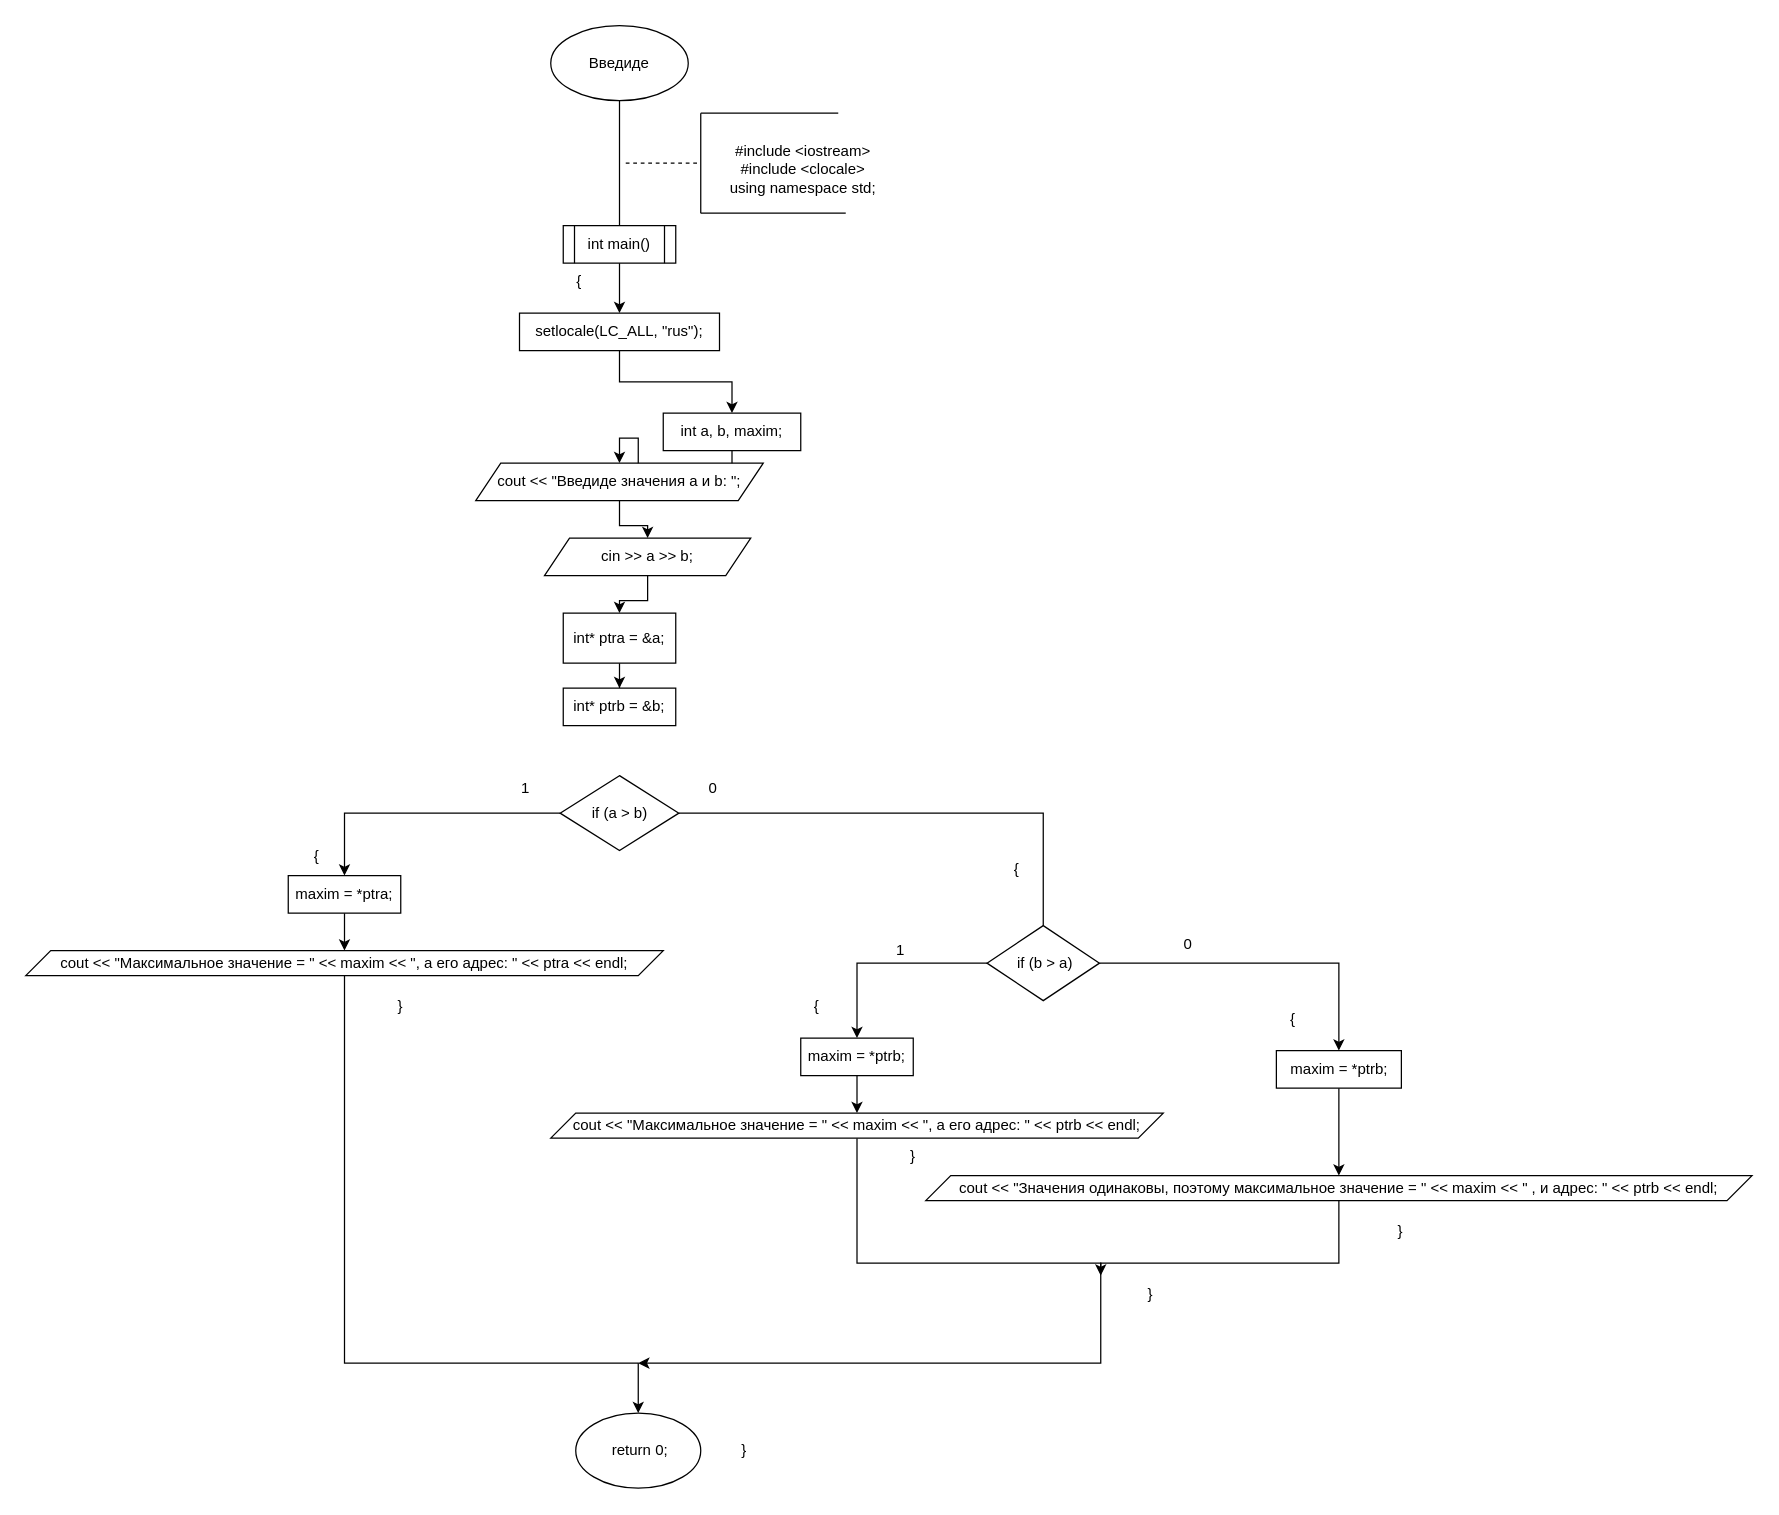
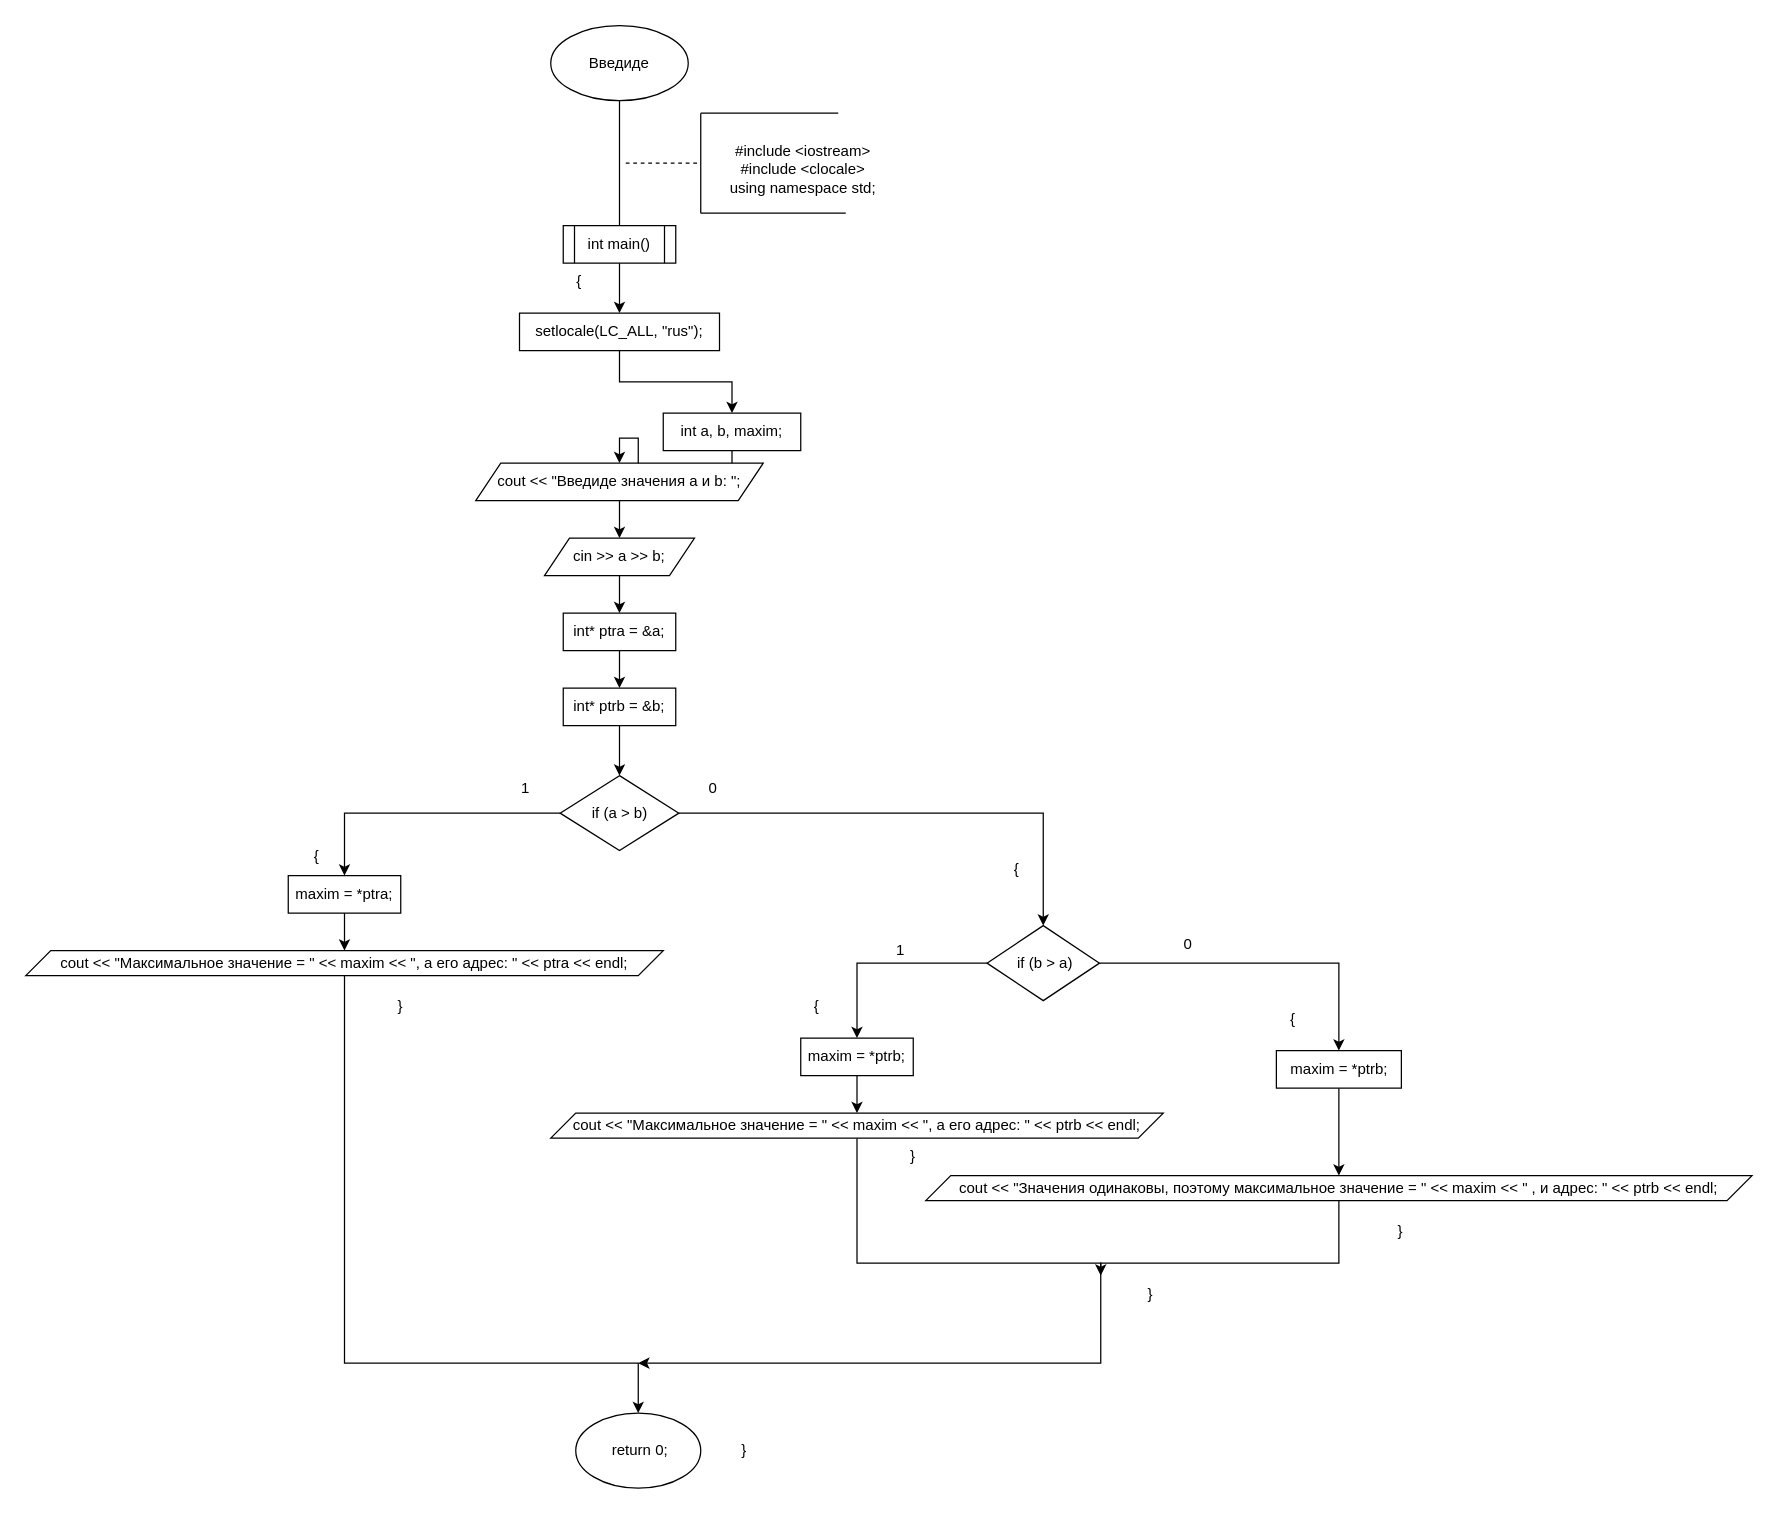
(648, 557) -> (619, 557)
(619, 638) -> (619, 632)
none -> (619, 747)
(1043, 919) -> (1043, 916)
